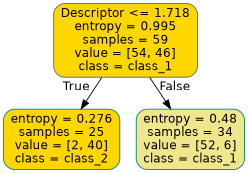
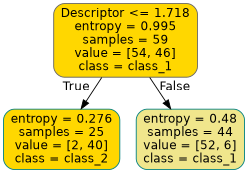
(190, 139) -> (190, 139)
